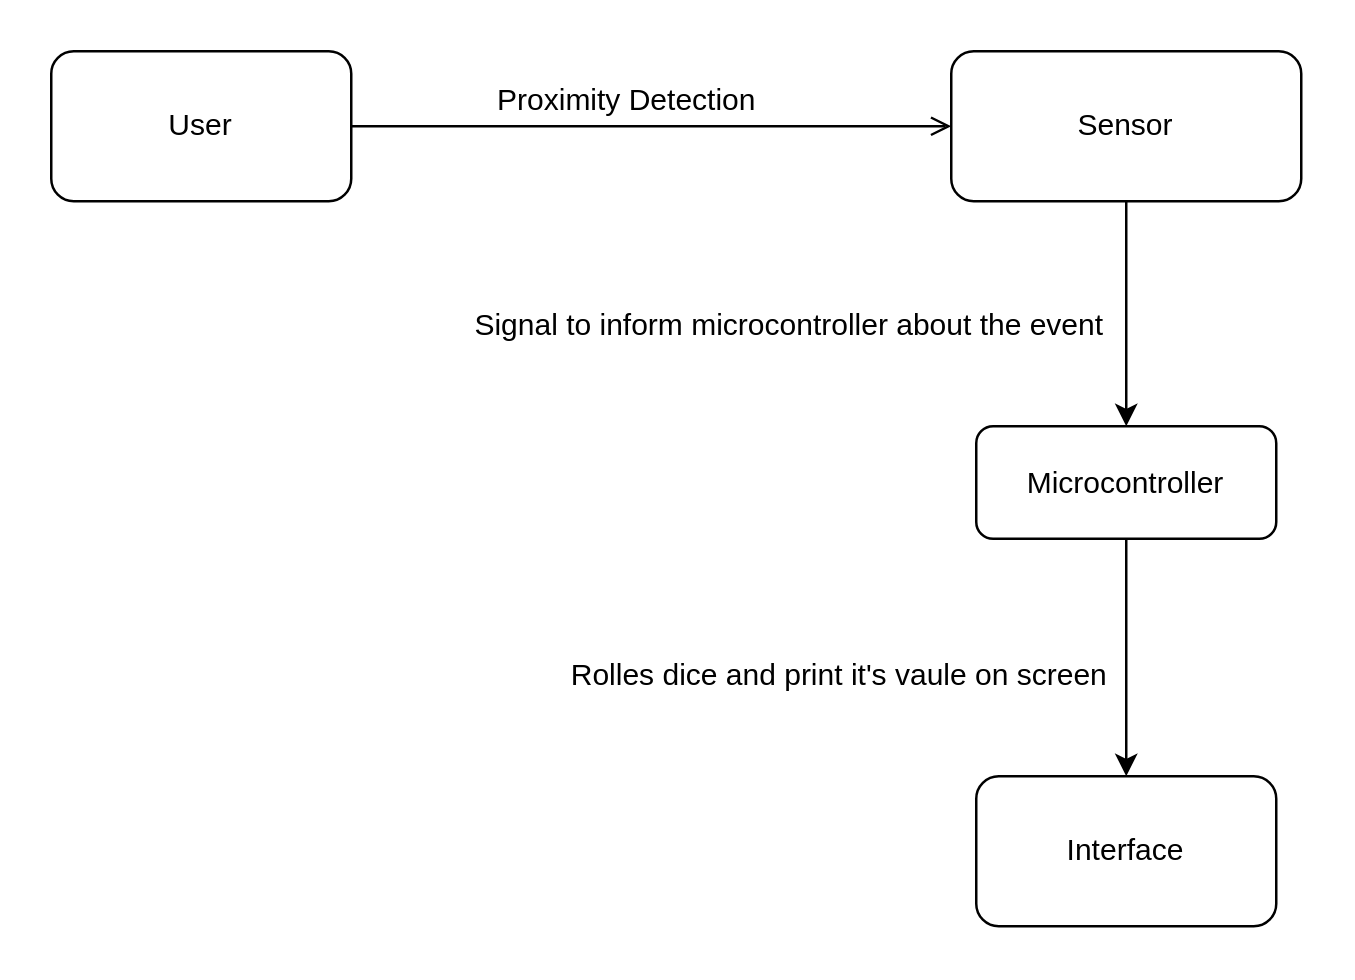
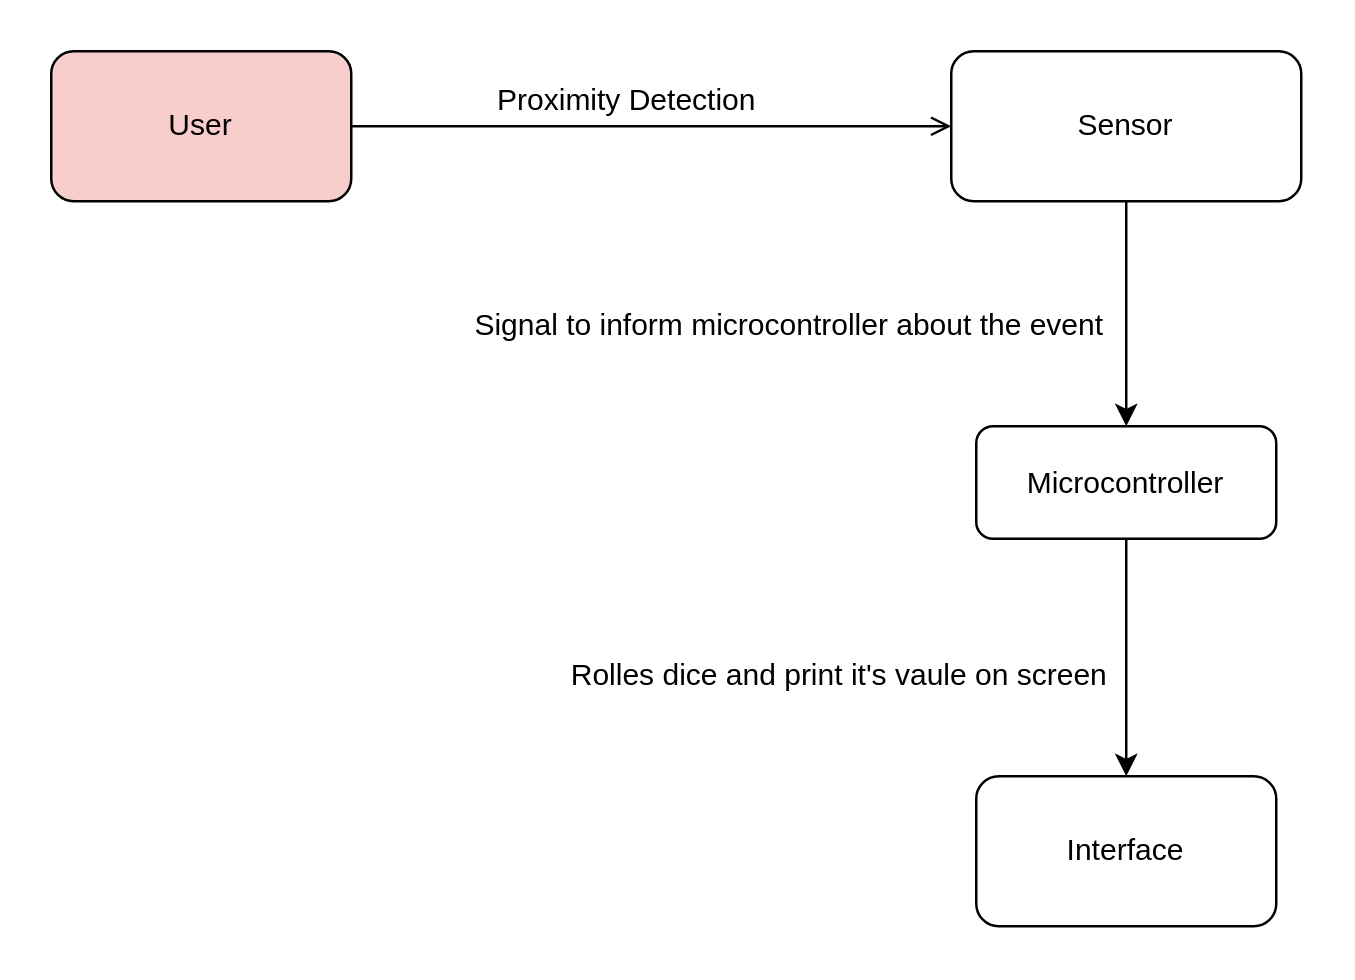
(201, 126) -> (201, 126)
